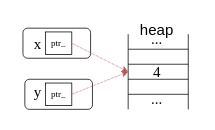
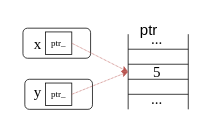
(150, 26) -> (147, 26)
(157, 72) -> (157, 72)
